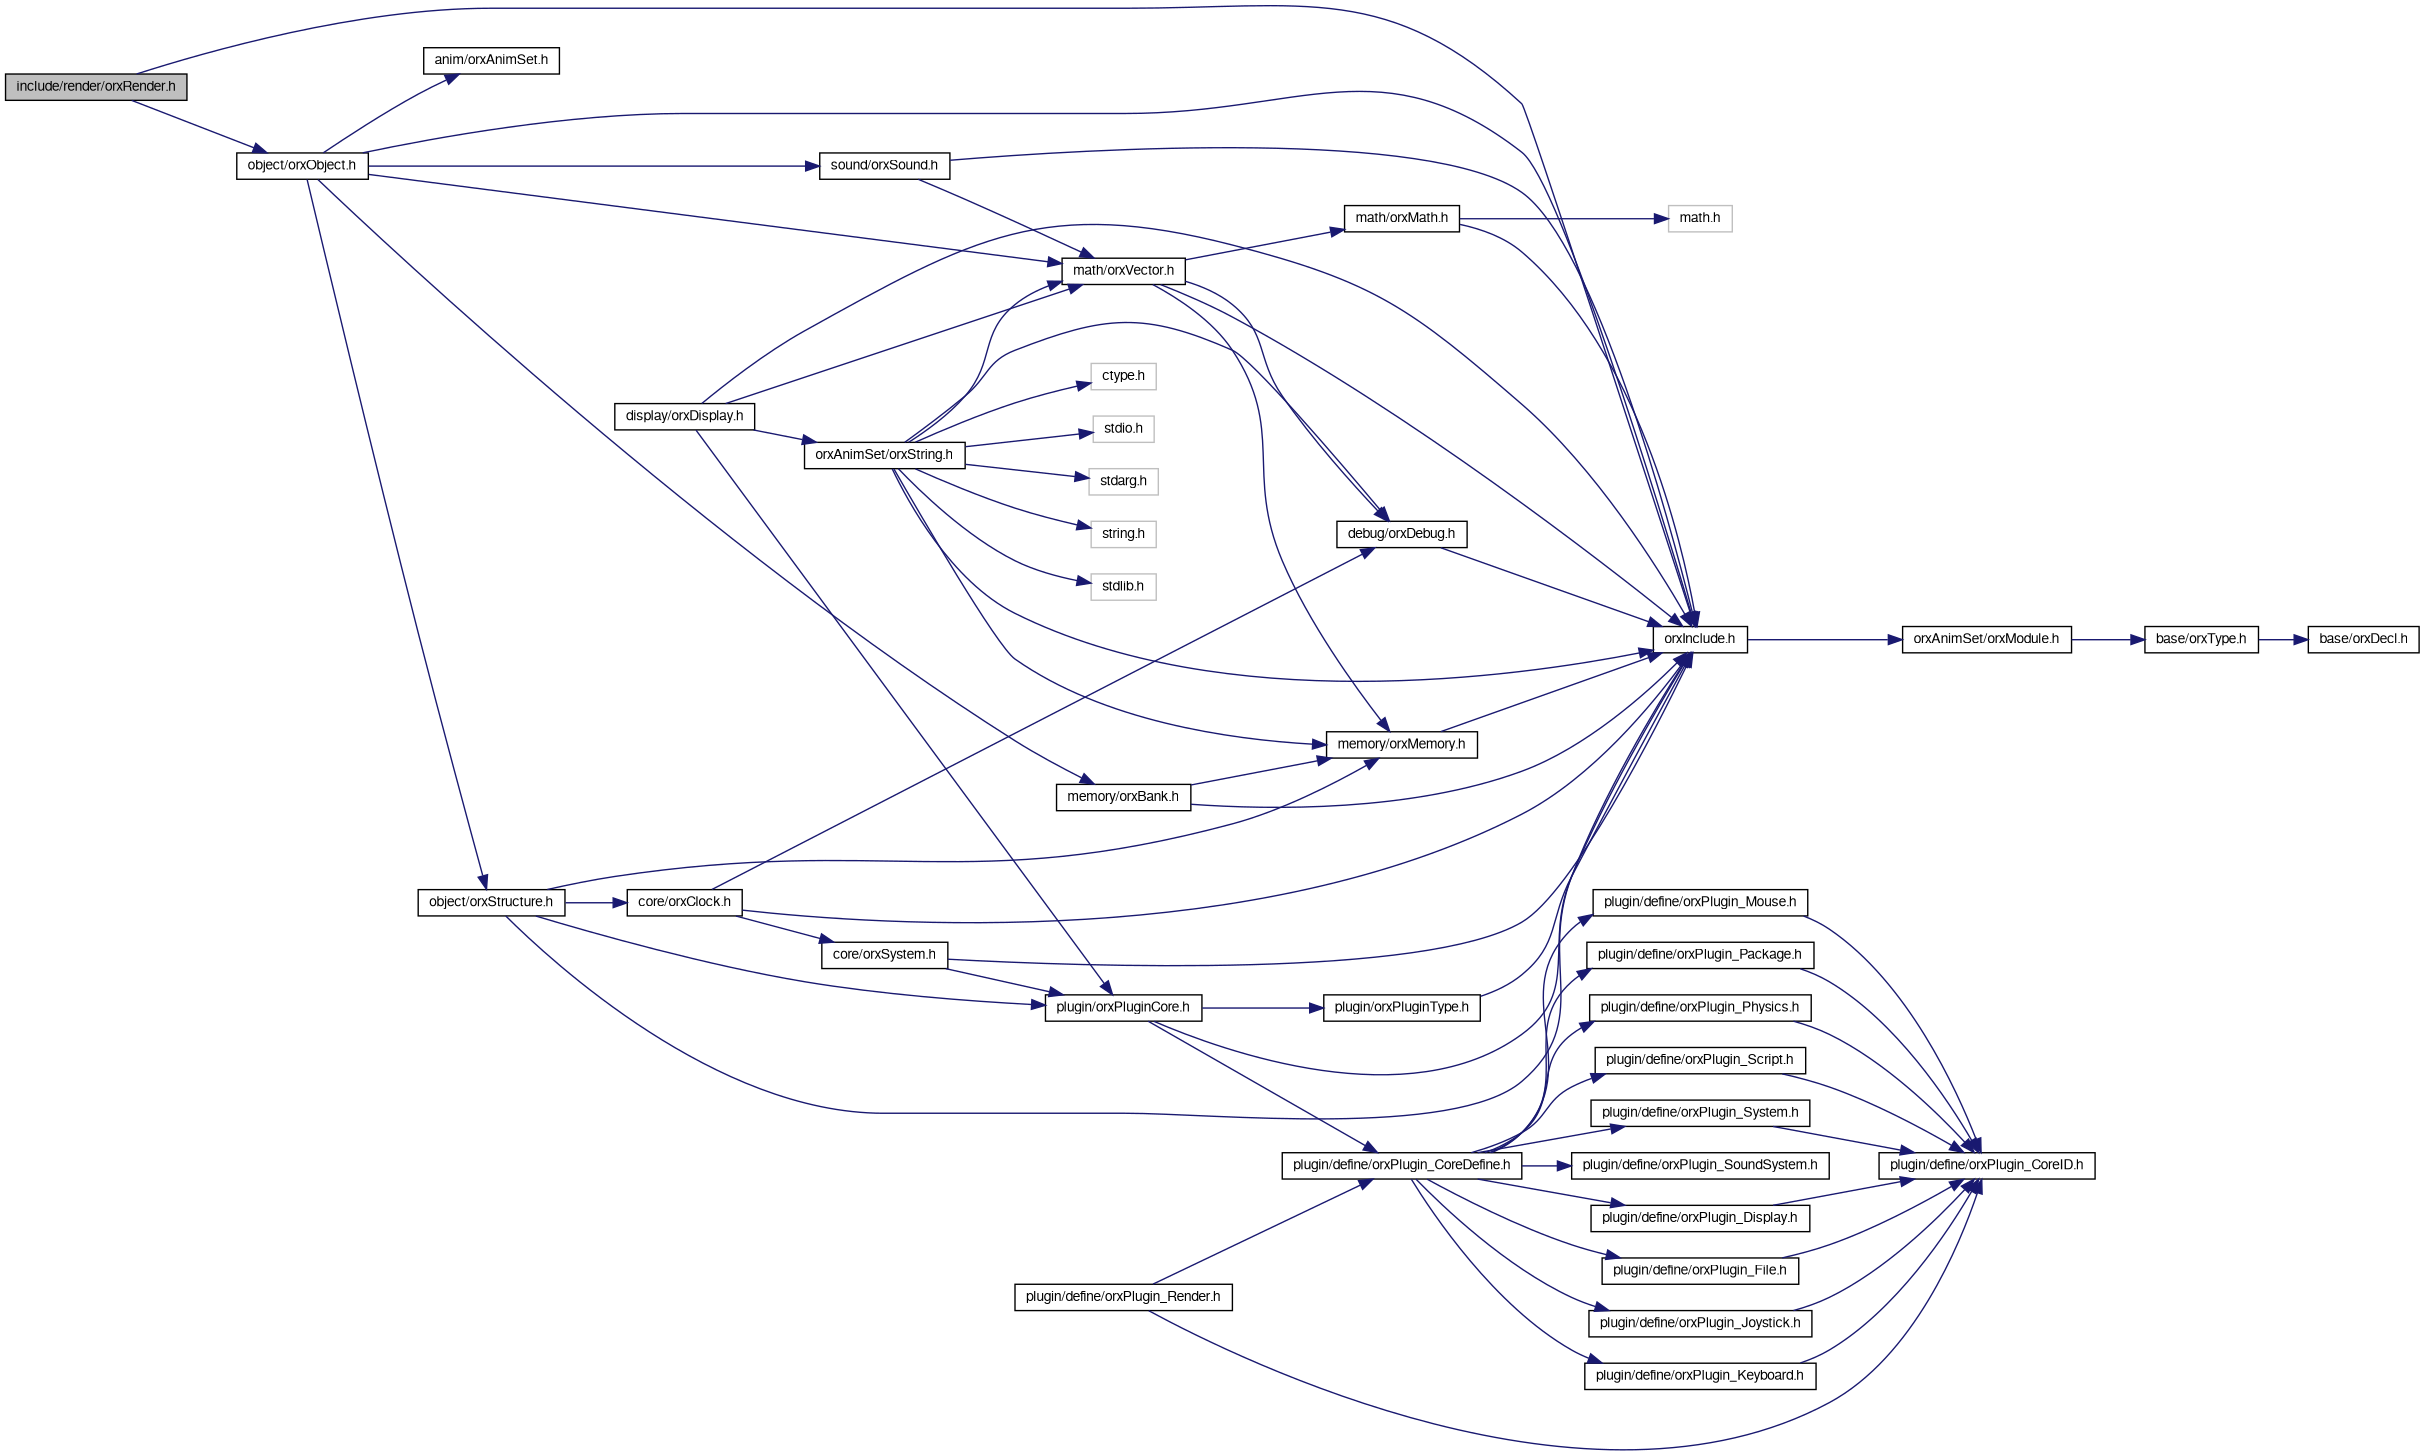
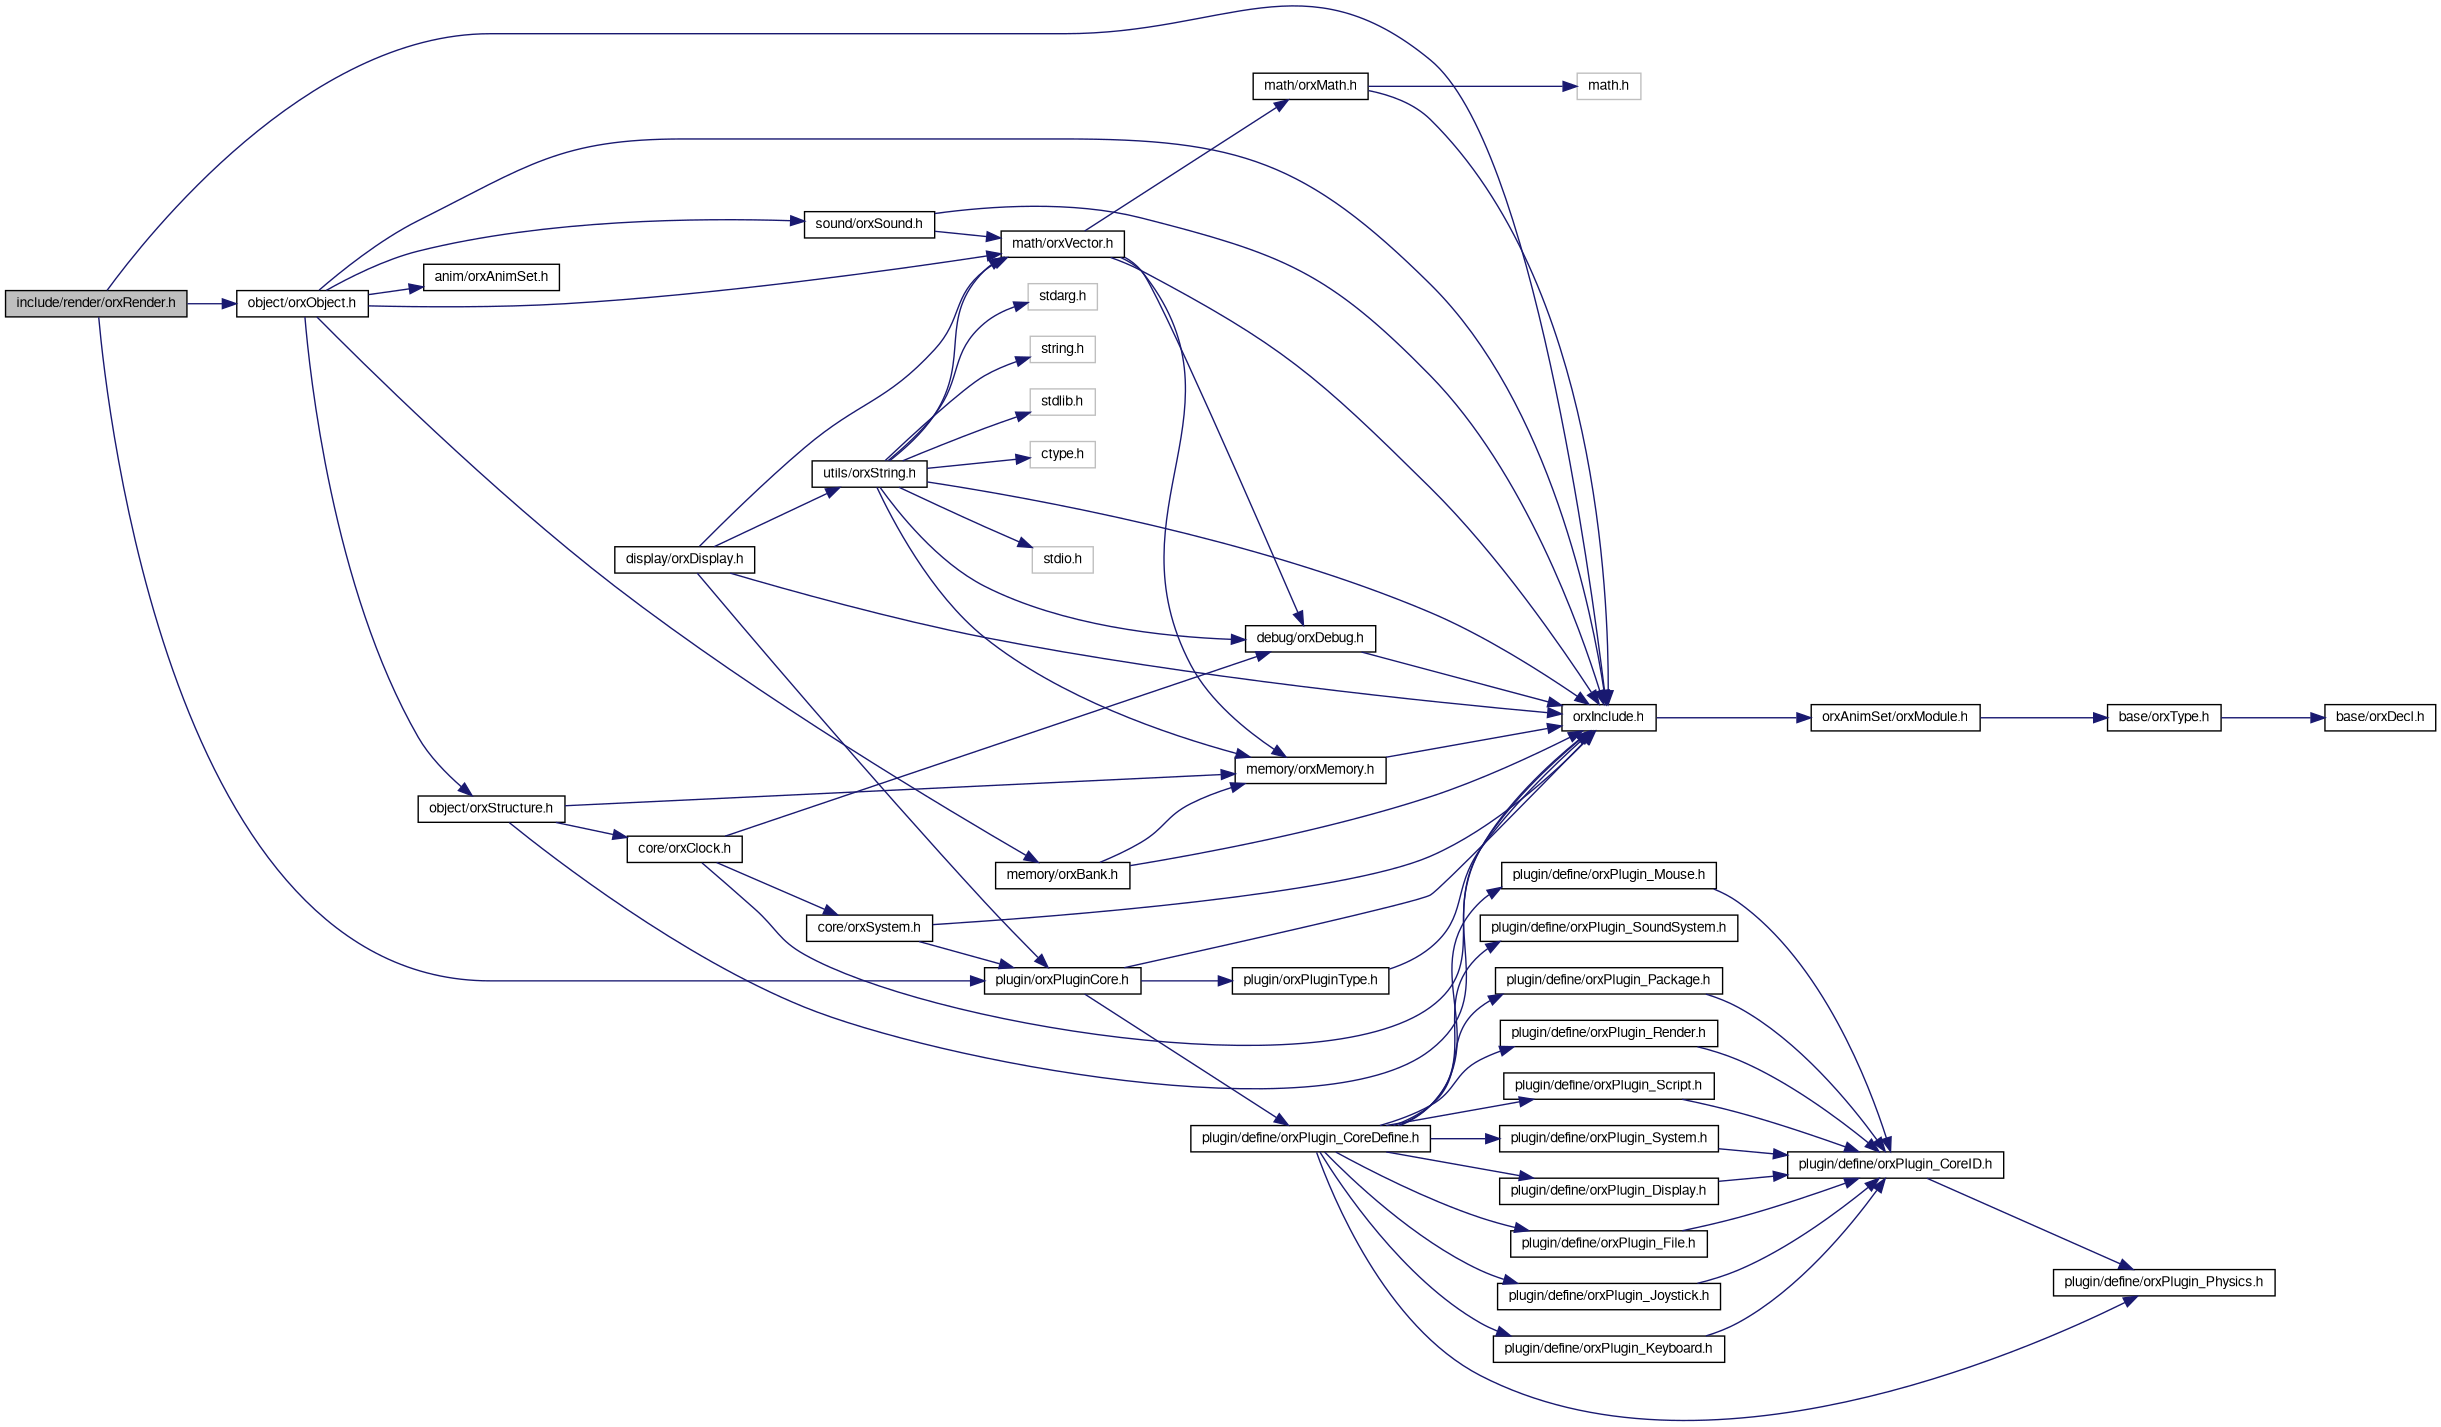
(885, 455) -> (870, 474)
(781, 977) -> (329, 916)
(1887, 1071) -> (2024, 1221)
(1257, 1235) -> (1458, 1078)
